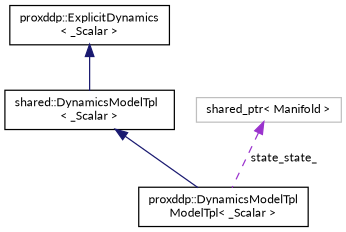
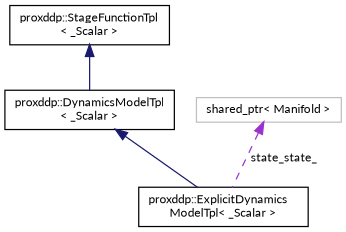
(90, 25) -> (90, 25)
(90, 110) -> (90, 110)
(223, 207) -> (223, 207)
